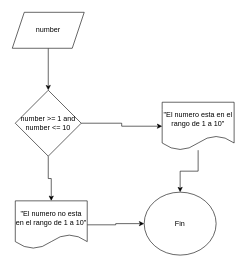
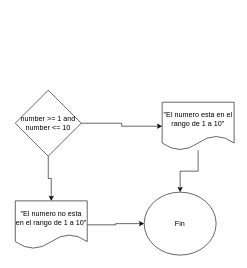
(48, 30) -> none
(48, 84) -> none
